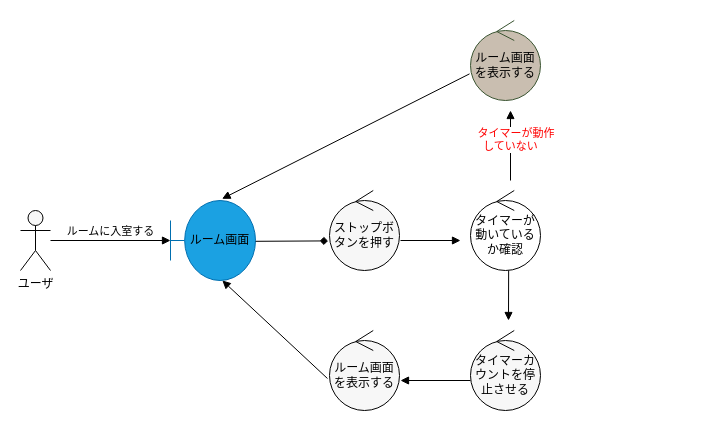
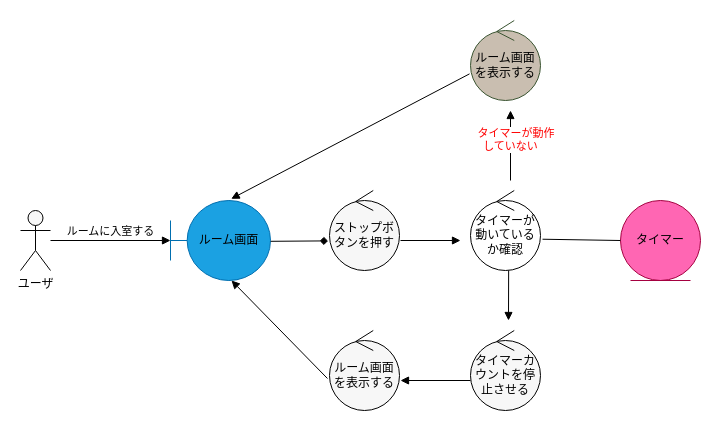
none -> (581, 240)
(213, 241) -> (221, 241)
none -> (661, 241)
